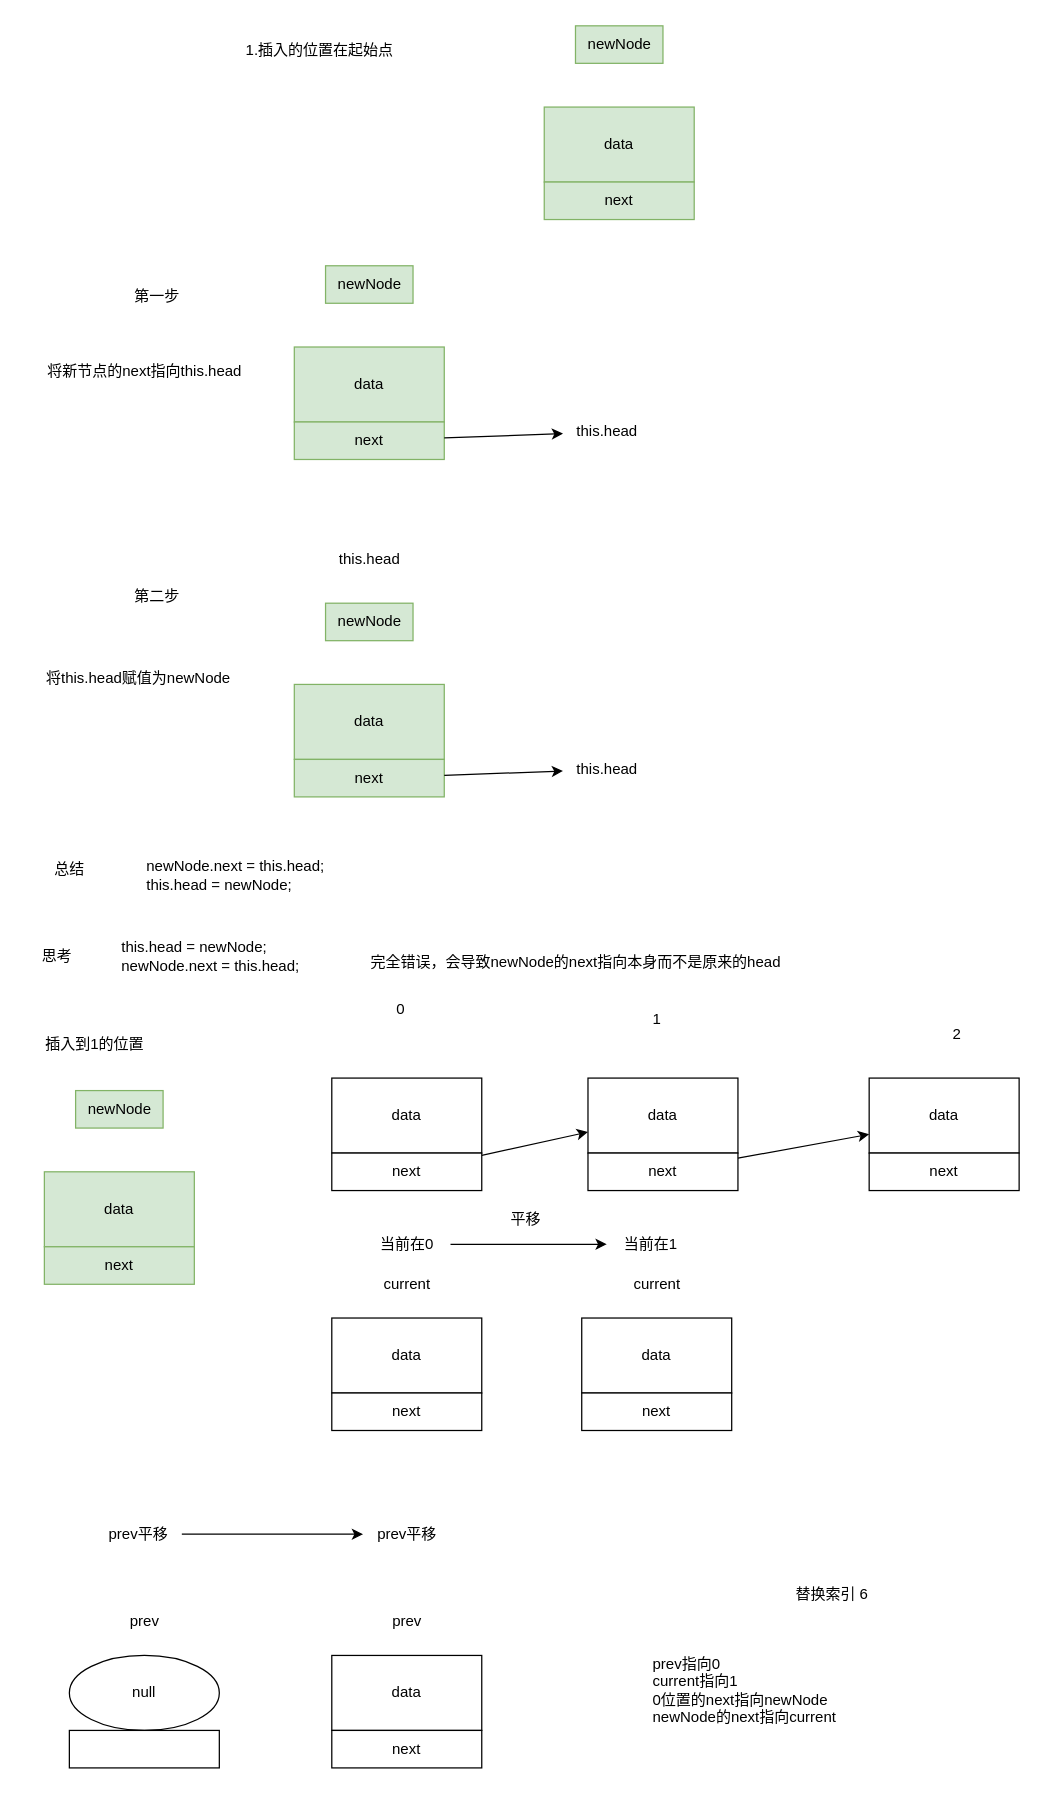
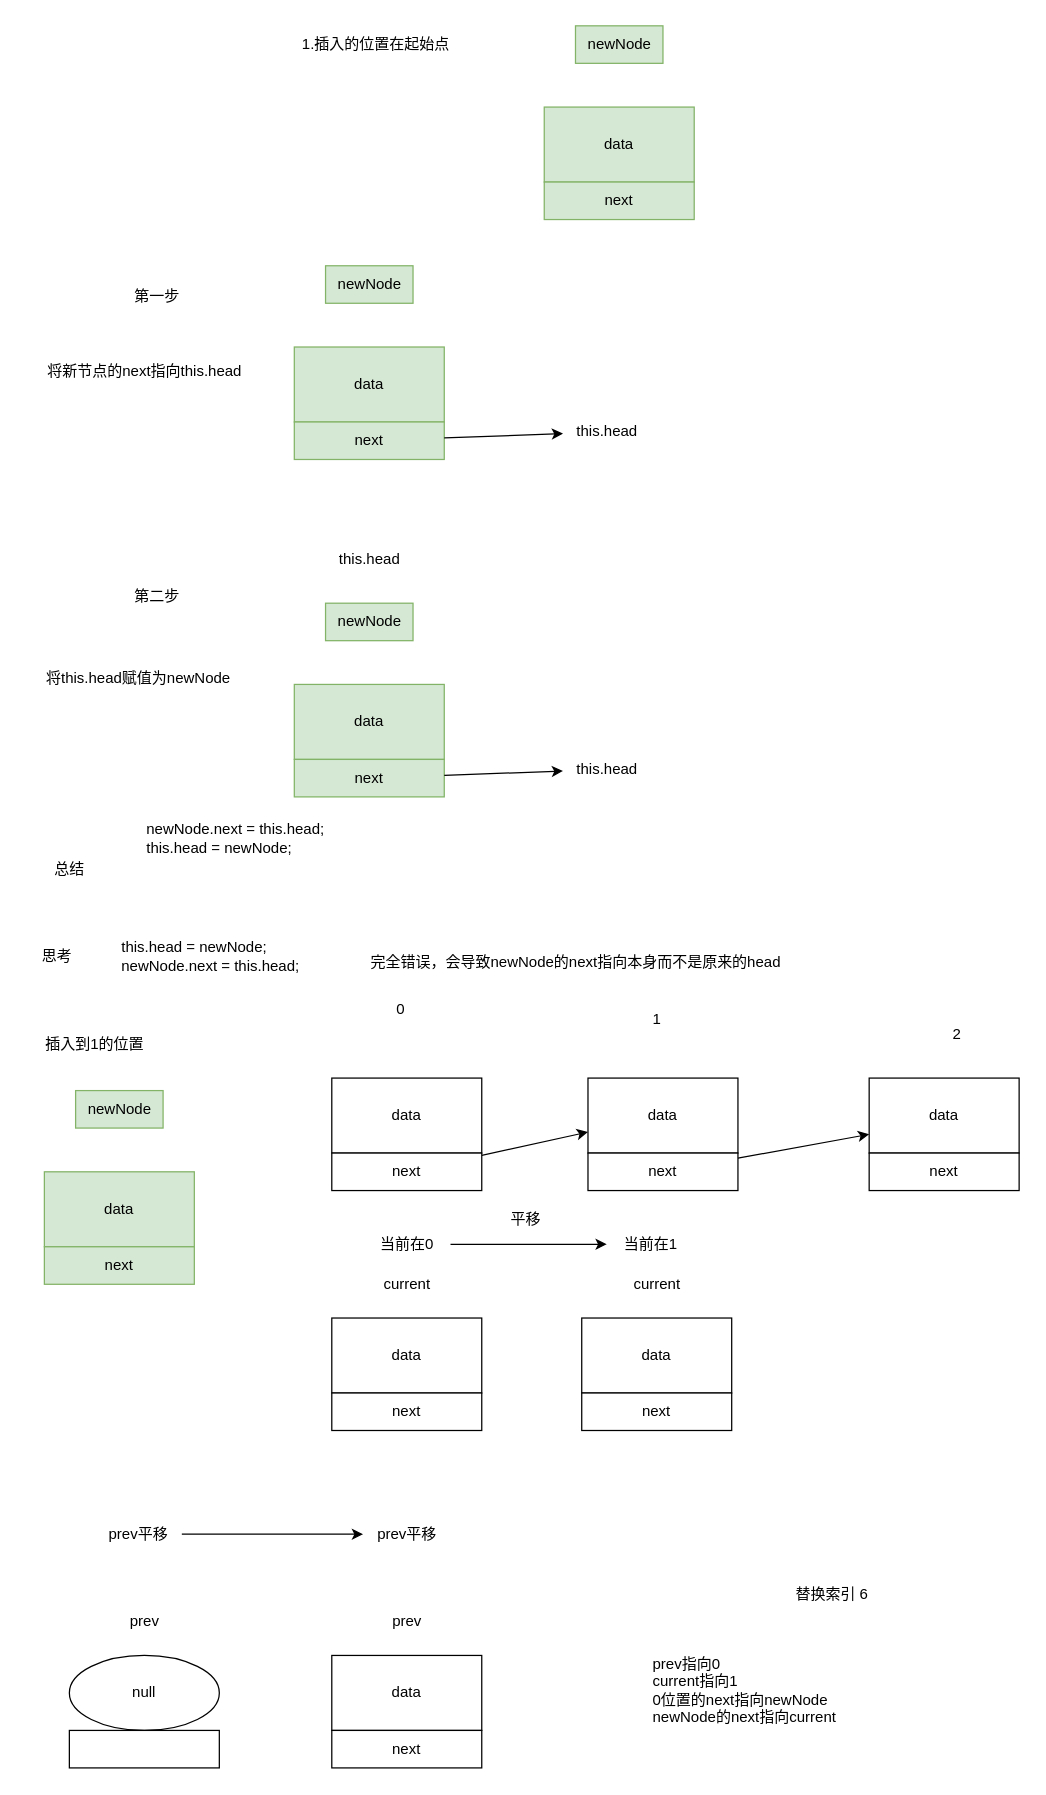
(319, 51) -> (376, 44)
(251, 876) -> (251, 838)
